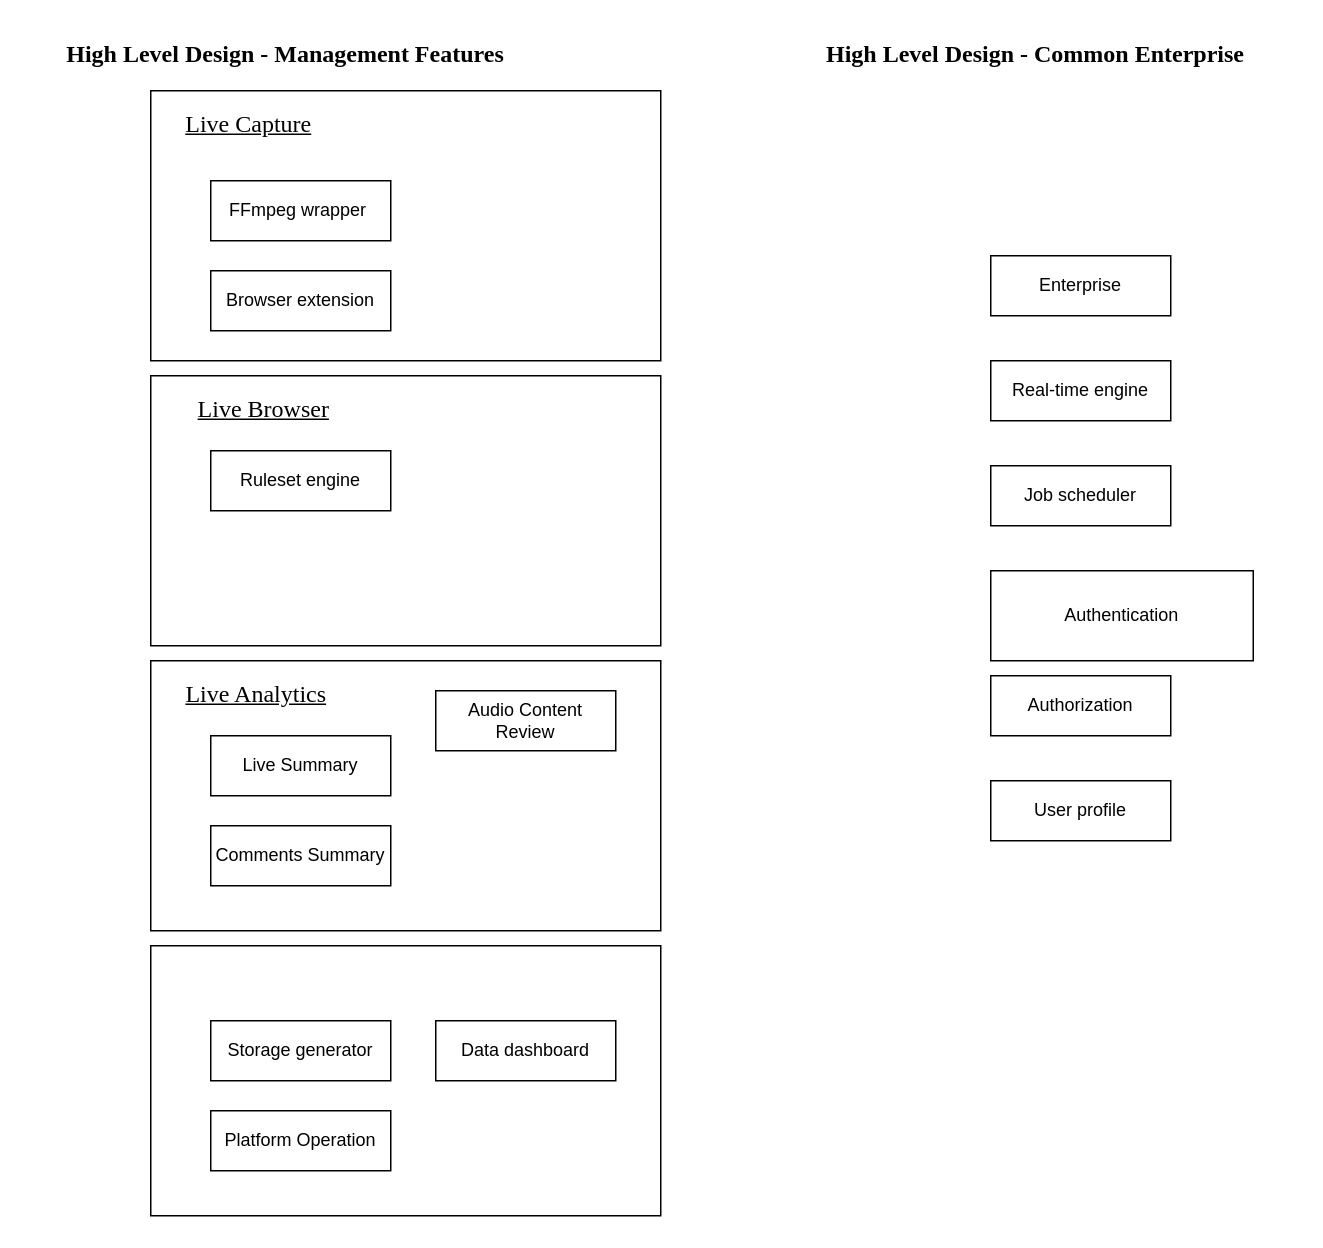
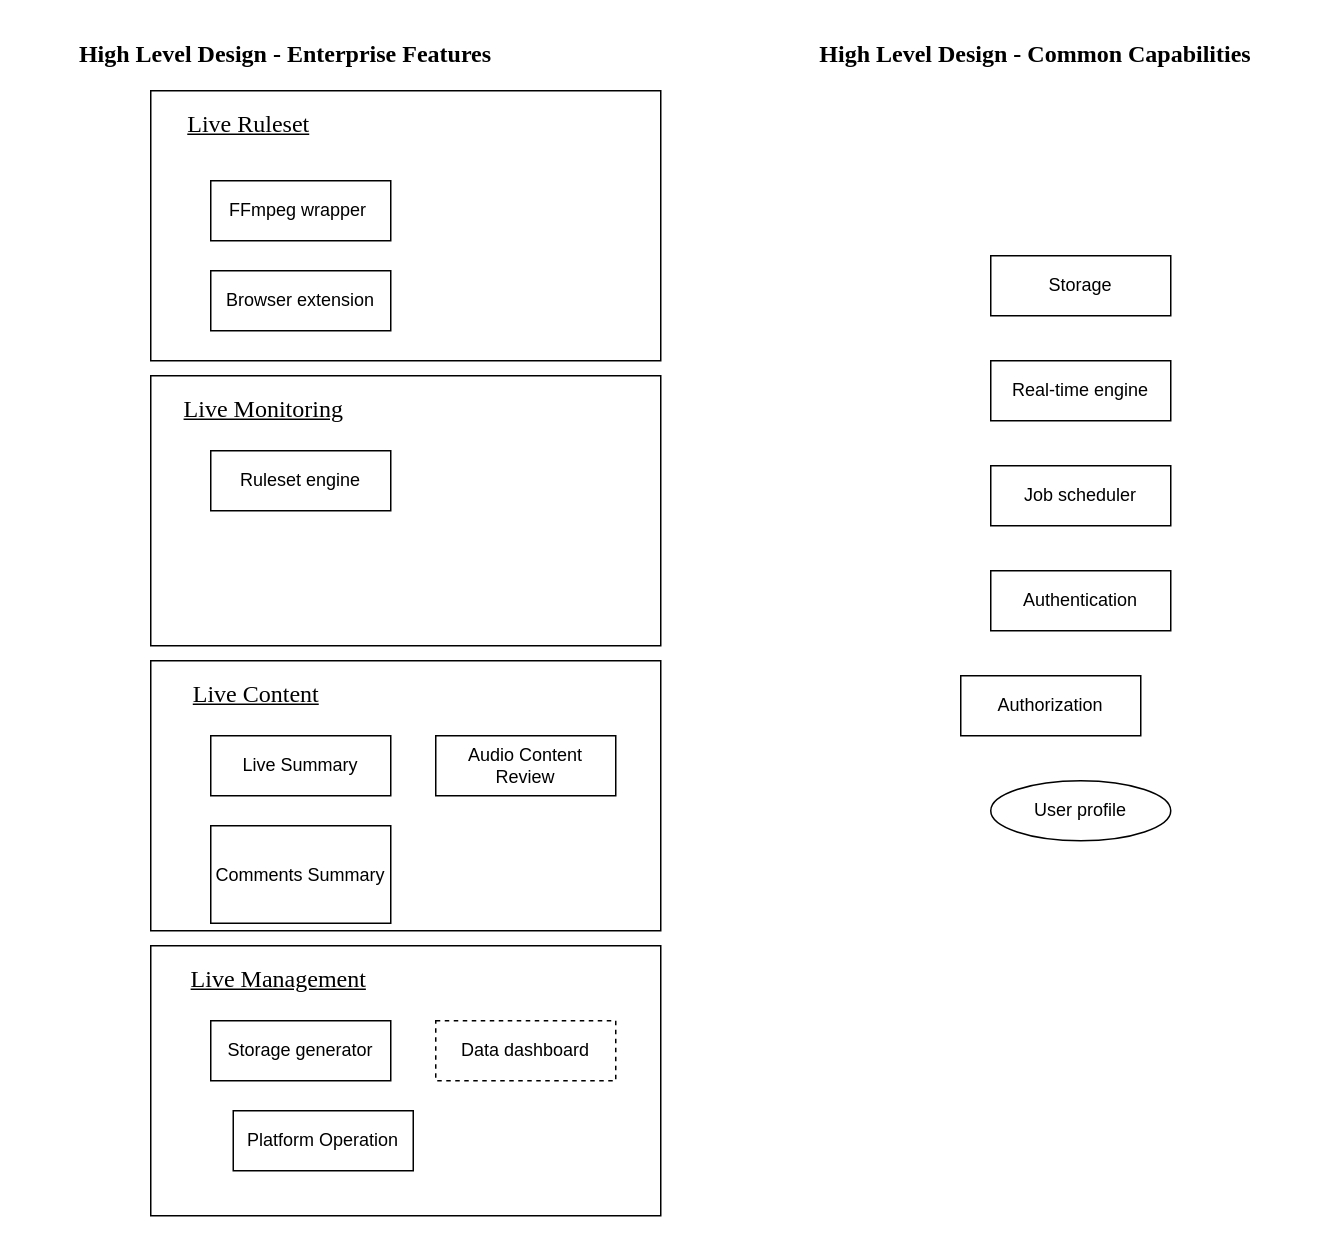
(286, 53) -> (286, 53)
(1036, 53) -> (1036, 53)
(249, 121) -> (249, 121)
(1081, 286) -> (1081, 286)
(264, 406) -> (264, 406)
(1122, 616) -> (1081, 601)
(257, 691) -> (257, 691)
(1081, 706) -> (1051, 706)
(526, 721) -> (526, 766)
(1081, 811) -> (1081, 811)
(301, 856) -> (301, 875)
none -> (278, 976)
(526, 1051) -> (526, 1051)
(301, 1141) -> (323, 1141)
